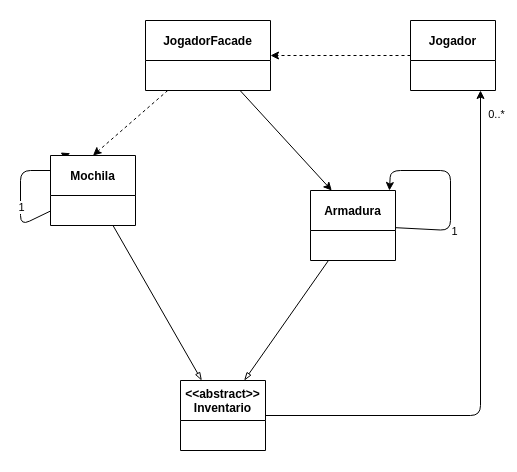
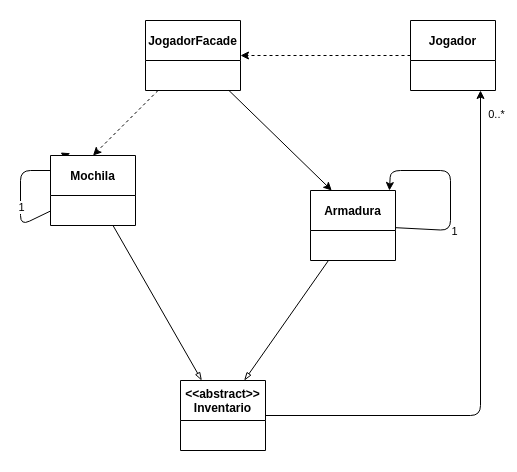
(208, 56) -> (193, 56)
